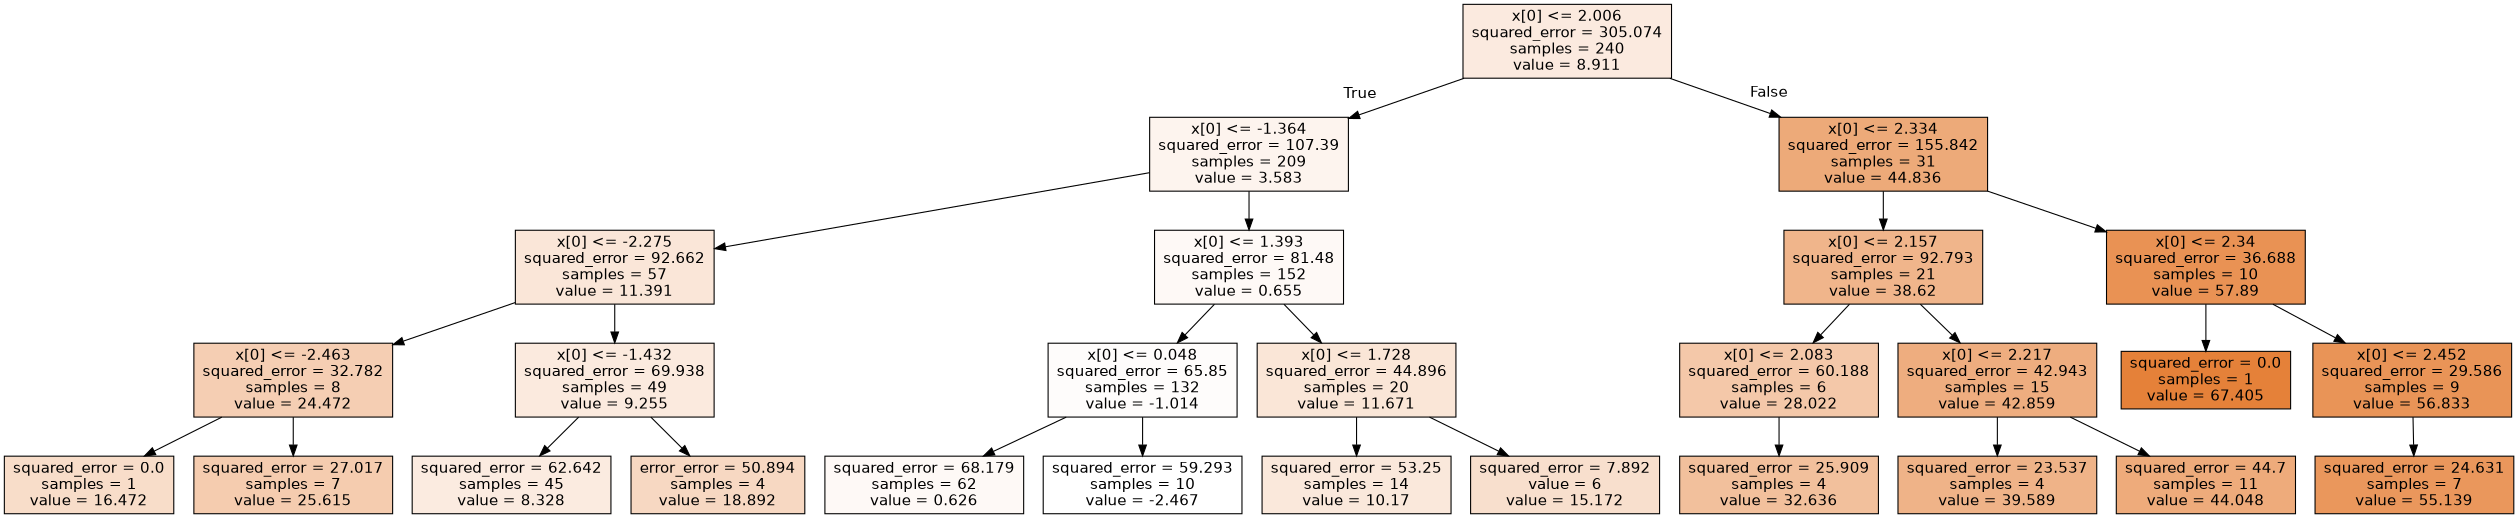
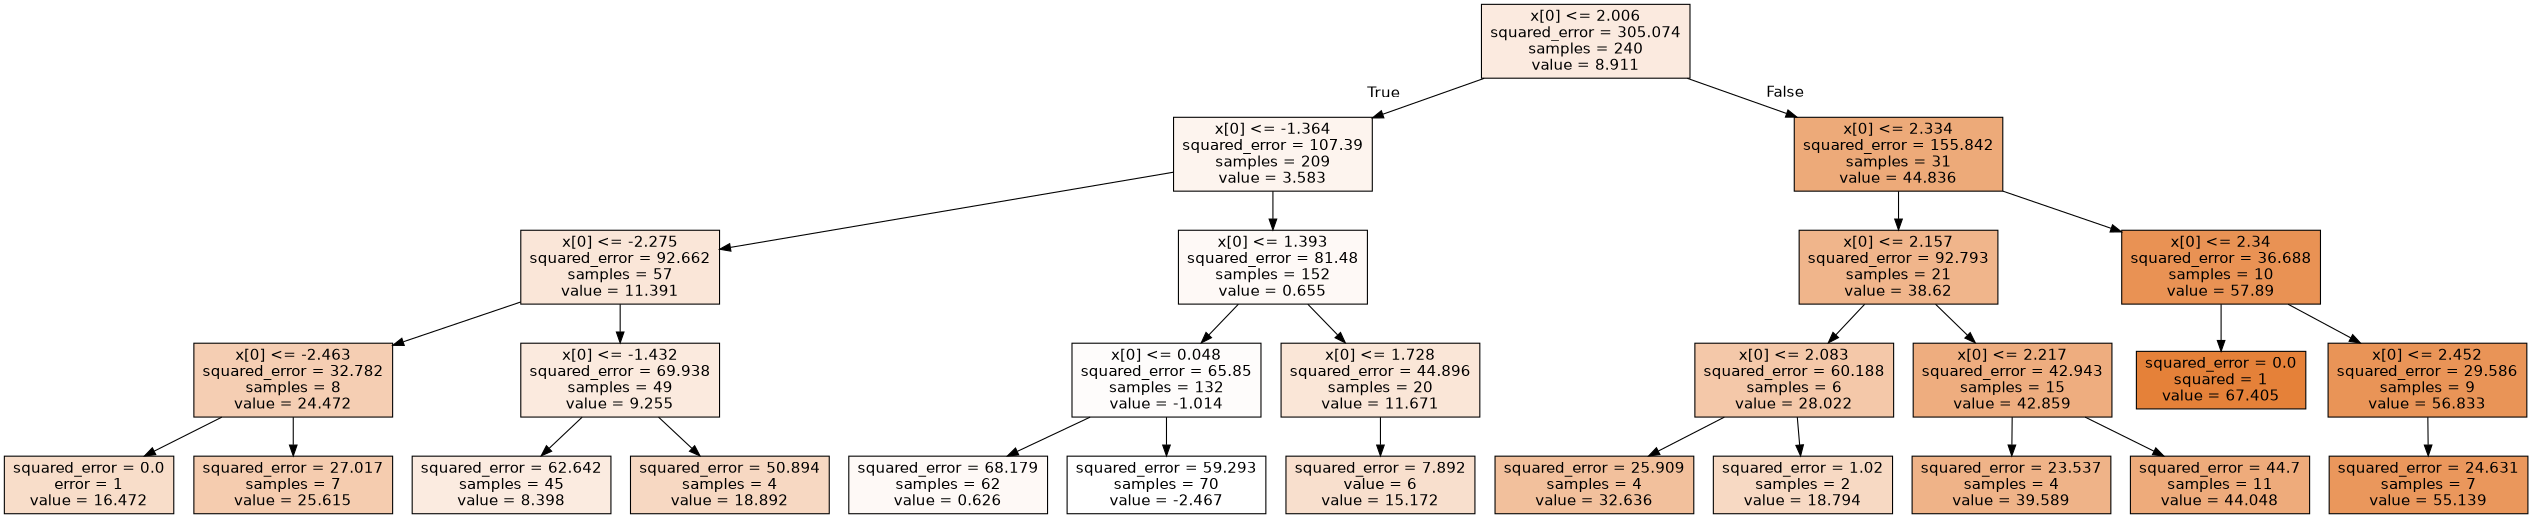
(2206, 380) -> (2221, 380)
(89, 485) -> (89, 485)
(512, 485) -> (512, 485)
(718, 485) -> (730, 485)
(1143, 485) -> (1166, 485)
(1357, 485) -> none
none -> (1803, 485)
